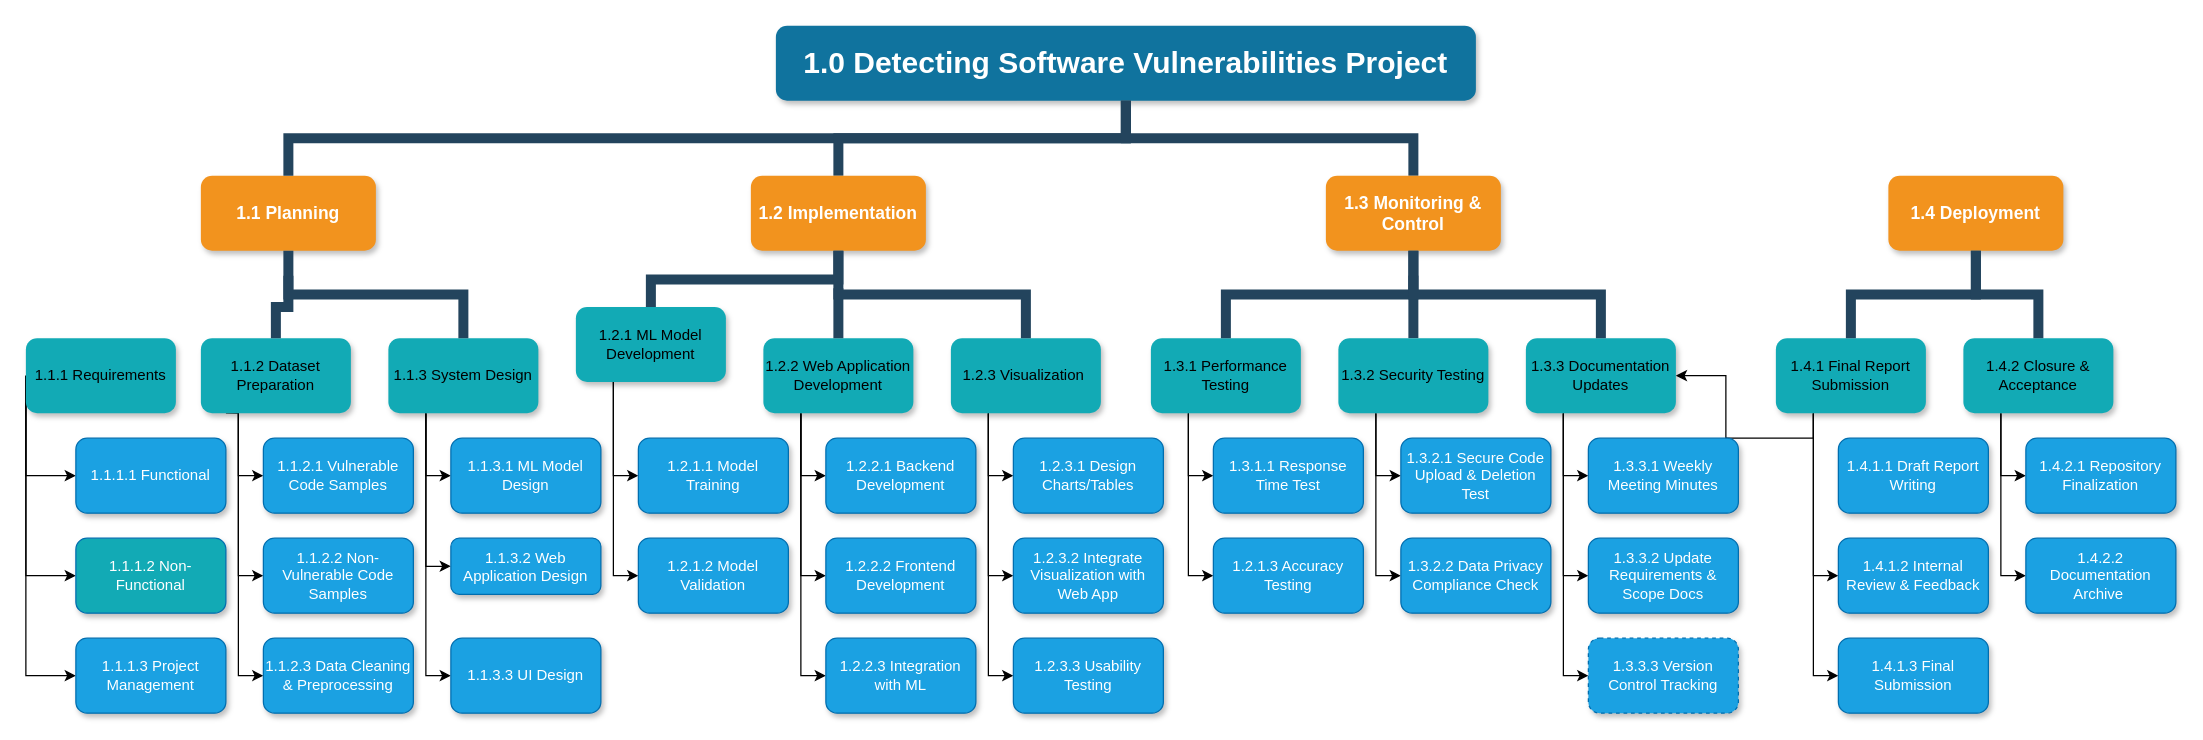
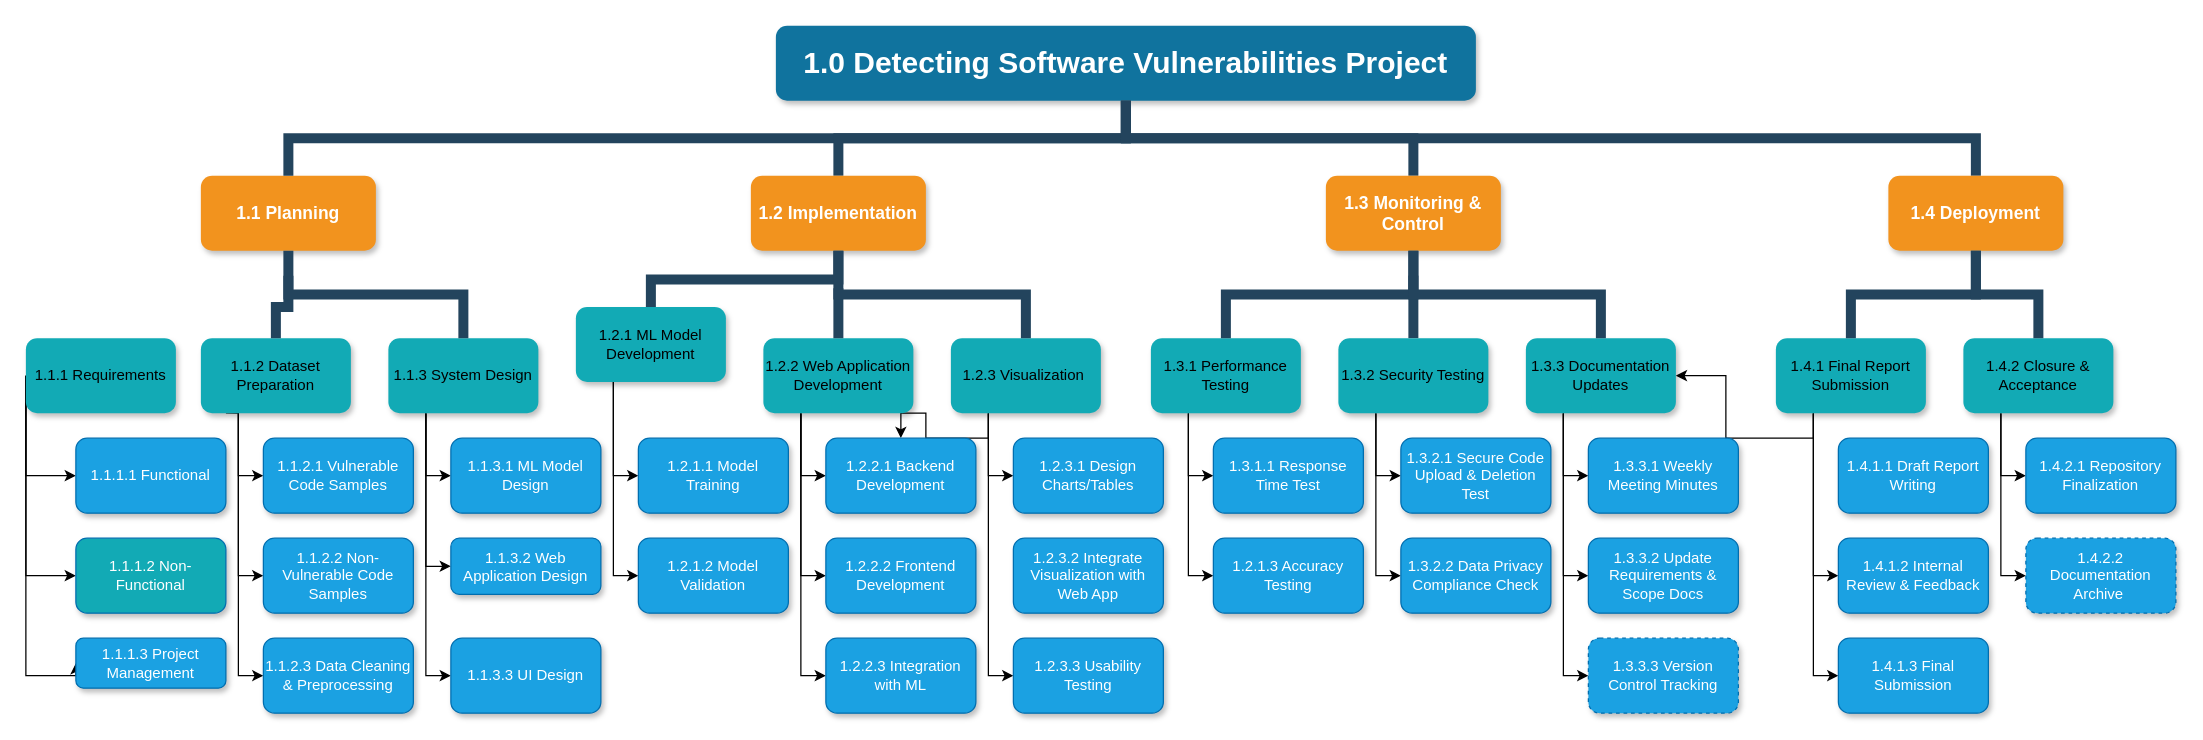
none -> (1714, 138)
(998, 576) -> (918, 413)
(2101, 576) -> (2101, 576)
(151, 676) -> (151, 663)
